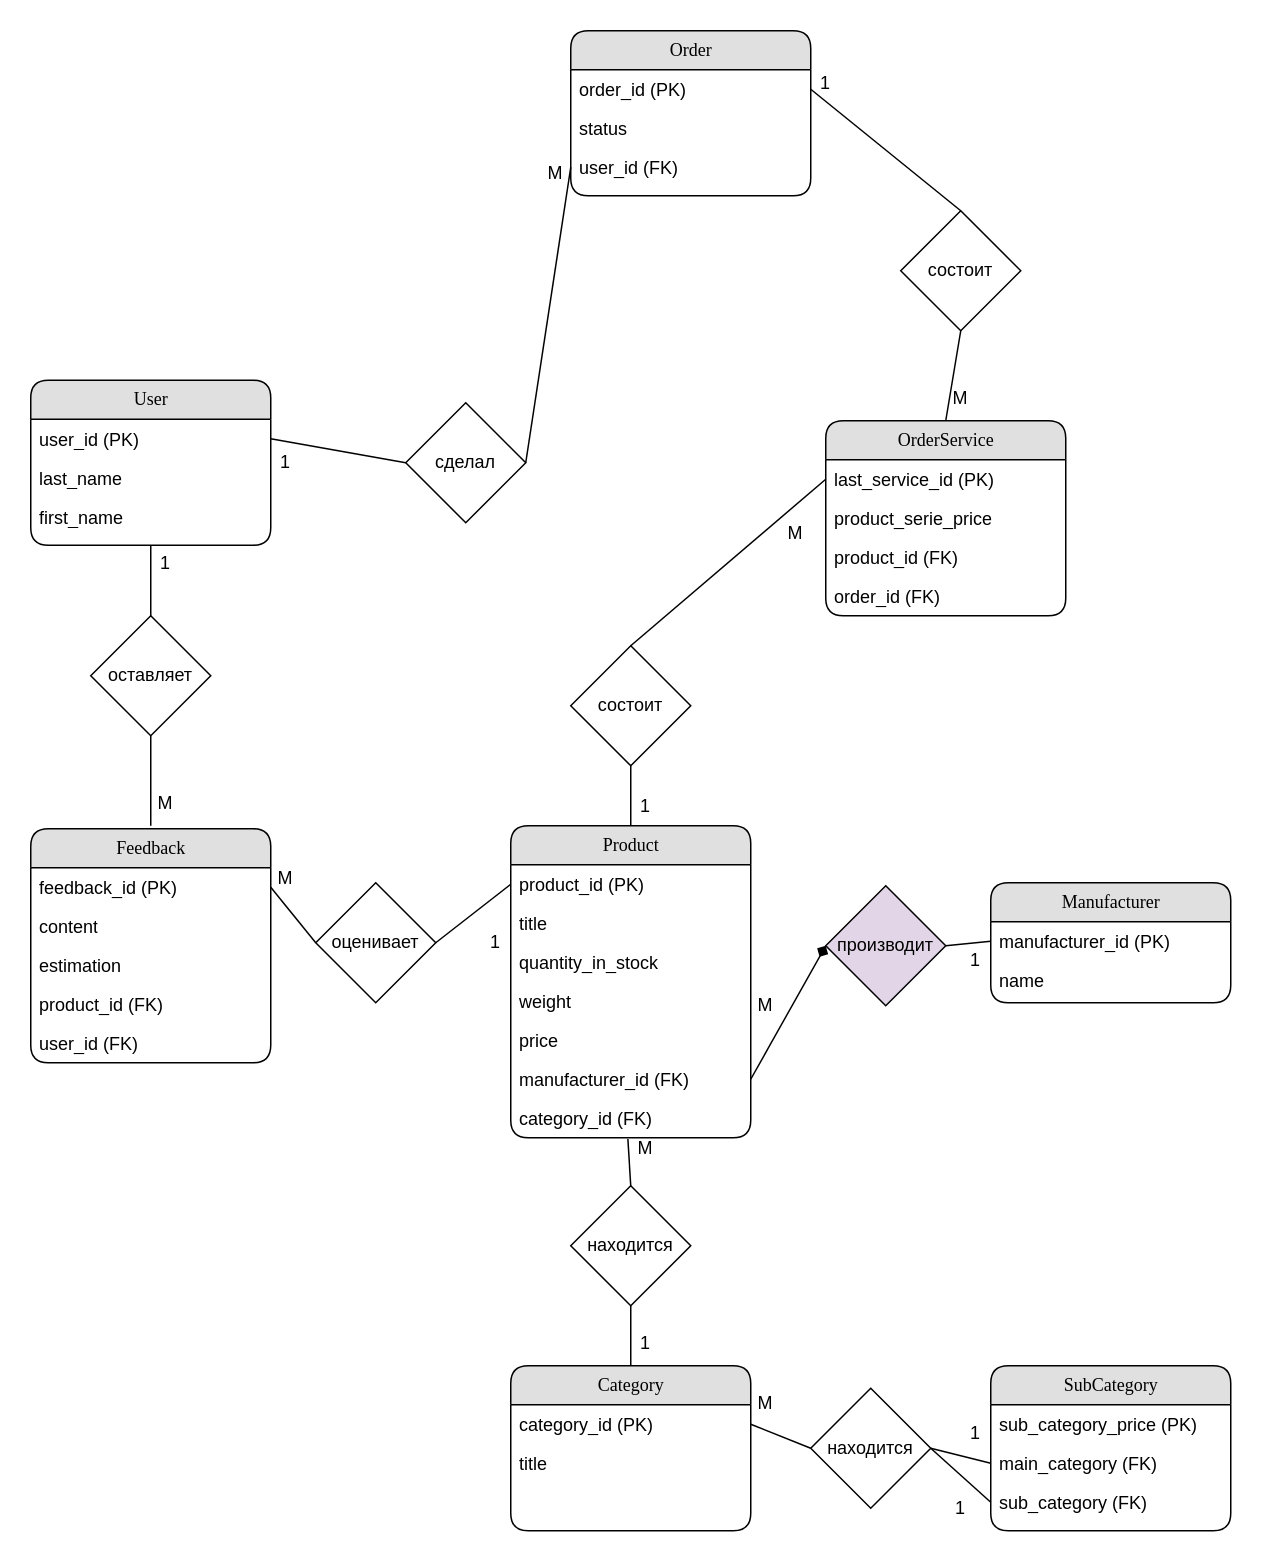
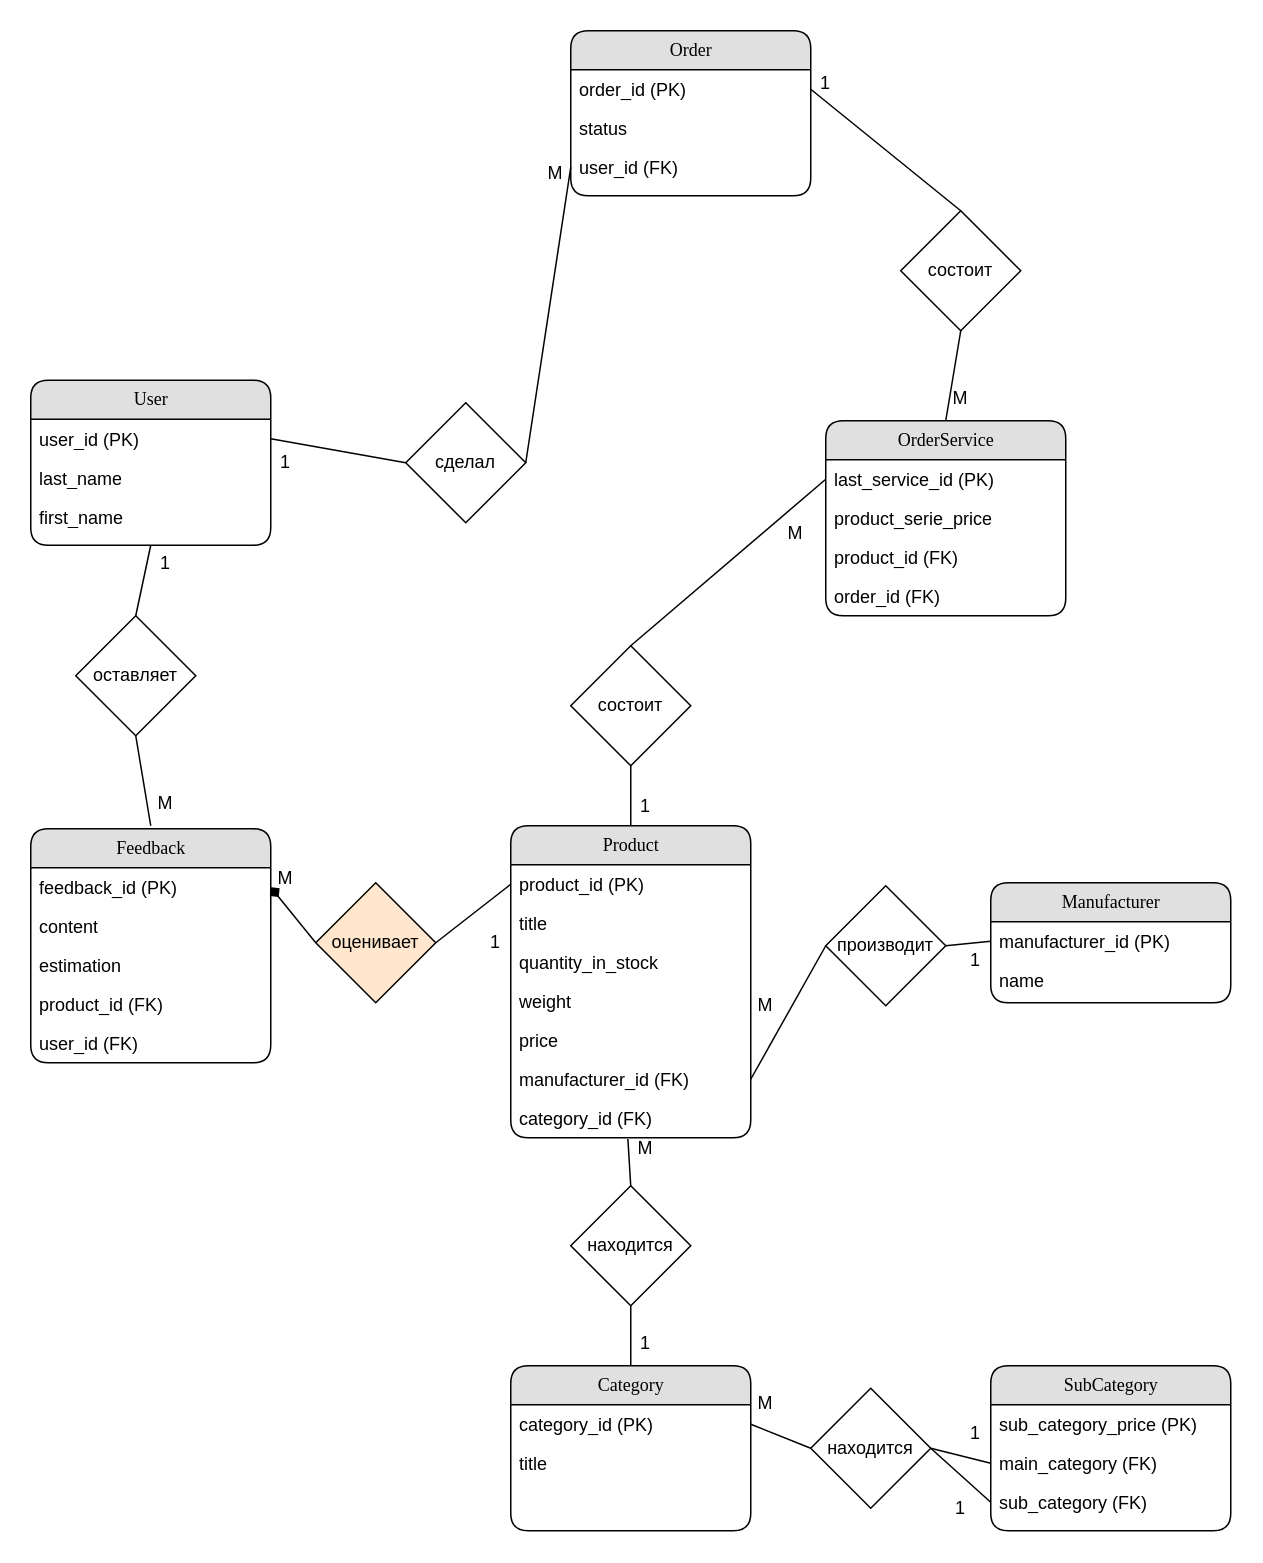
(151, 676) -> (136, 676)
(275, 892) -> (278, 896)
(376, 943) -> (376, 943)
(886, 946) -> (886, 946)
(820, 957) -> (822, 952)
